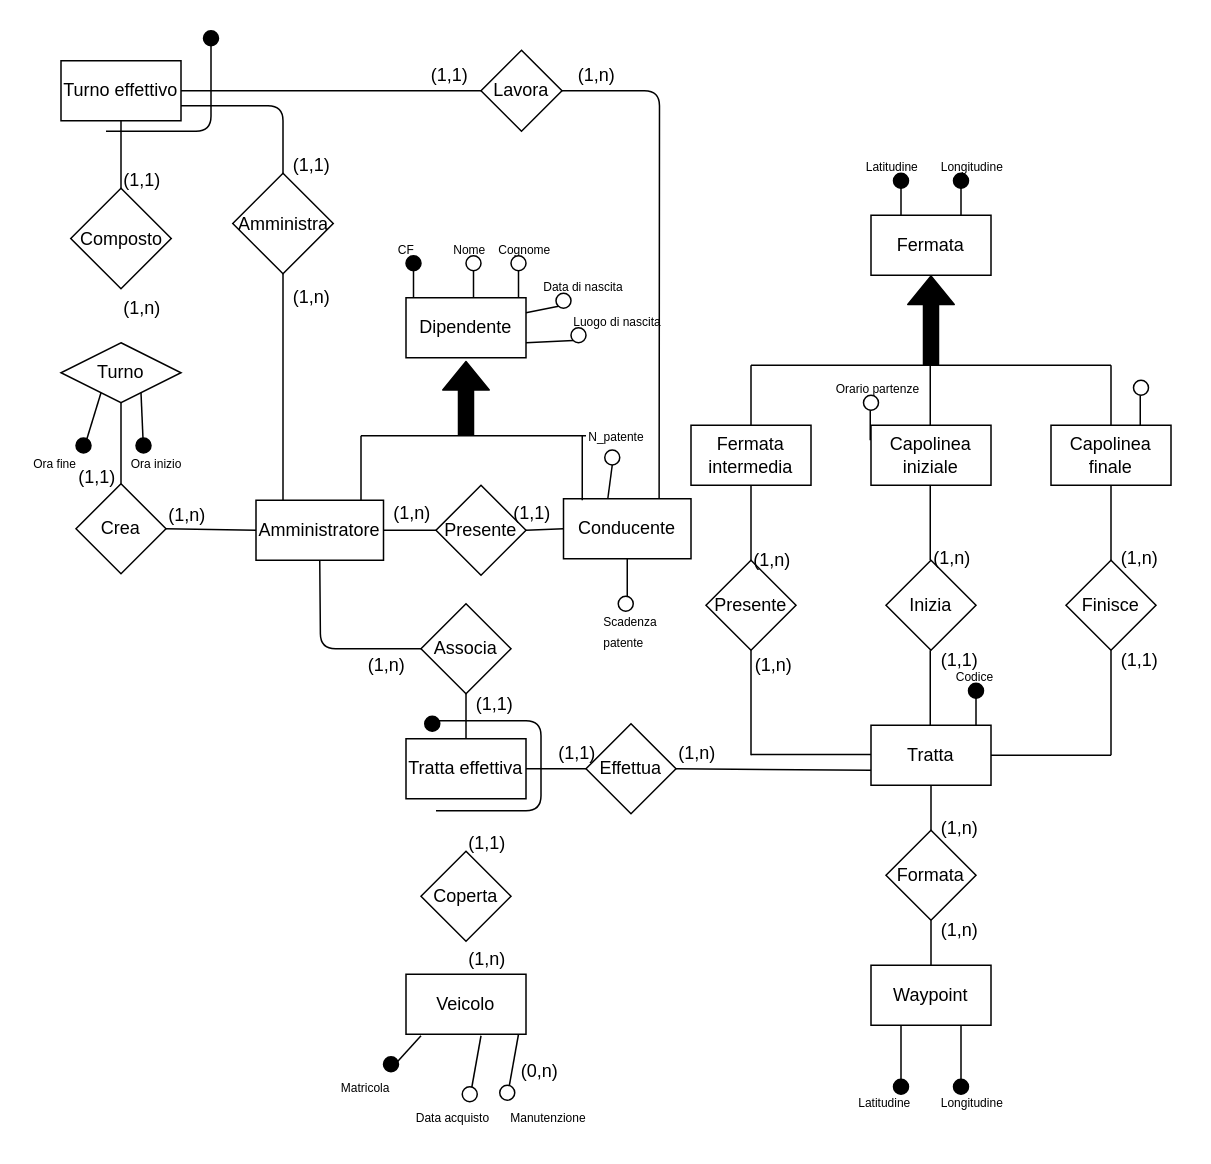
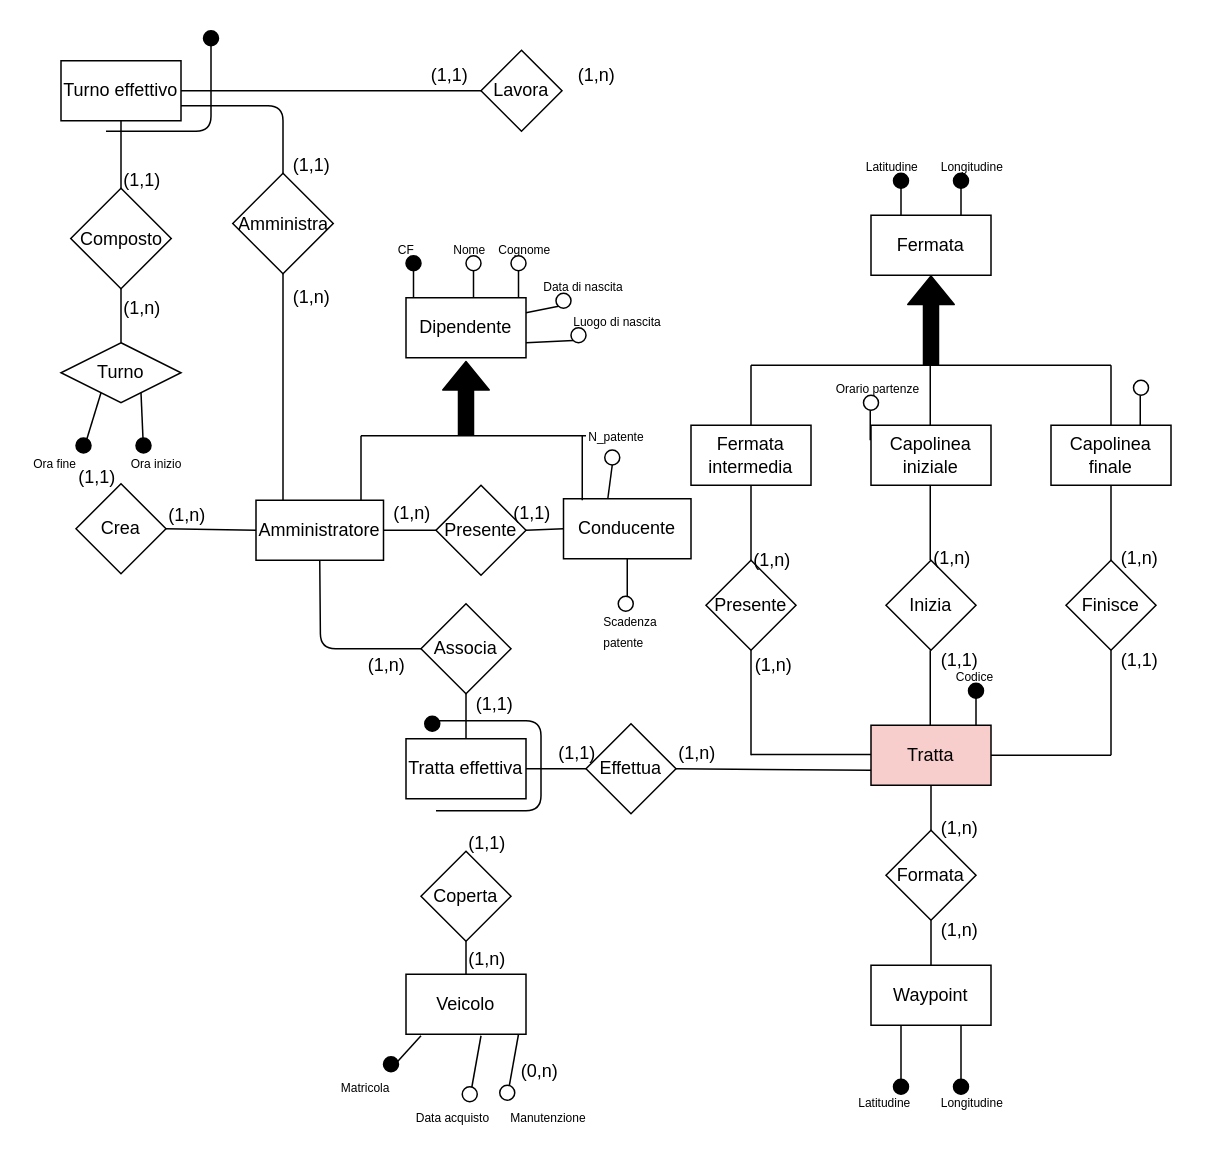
(659, 251) -> none
none -> (121, 316)
(121, 444) -> none
(931, 755) -> (931, 755)
none -> (466, 958)
